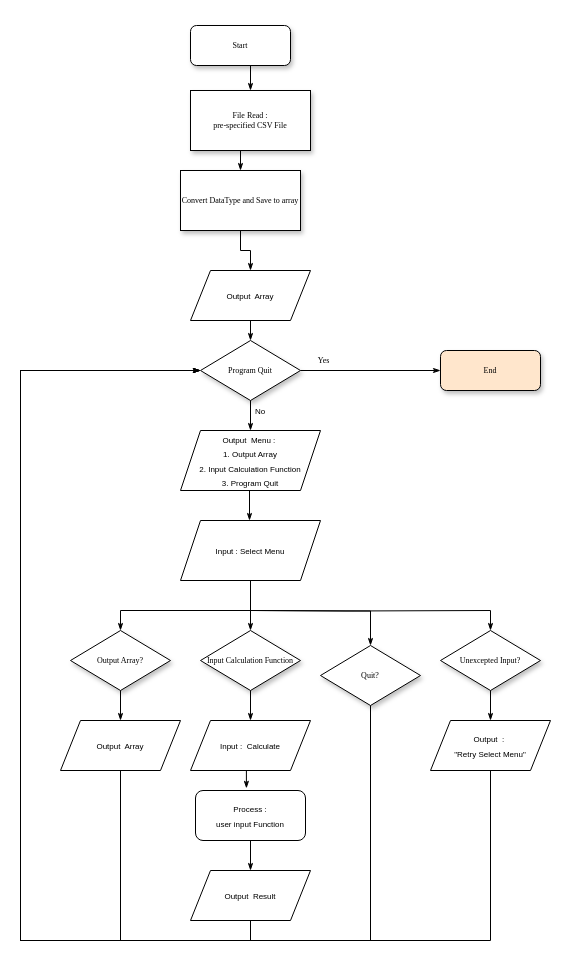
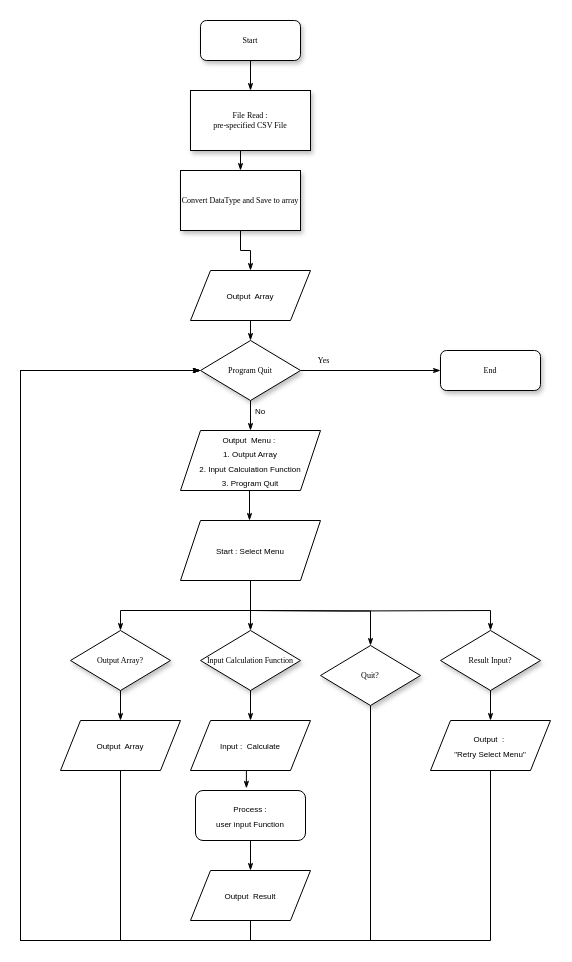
(241, 46) -> (251, 41)
(491, 371) -> (491, 371)
(251, 551) -> (251, 551)
(491, 661) -> (491, 661)
